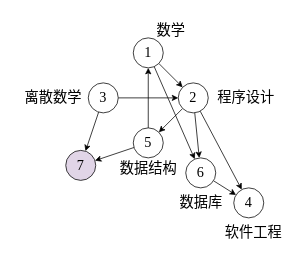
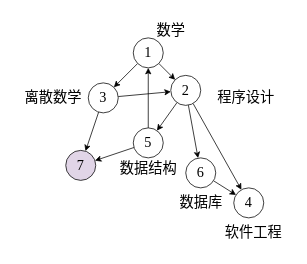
(193, 98) -> (186, 90)
(173, 111) -> (127, 74)
